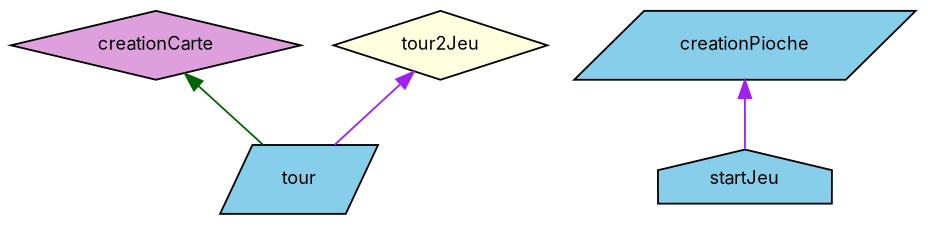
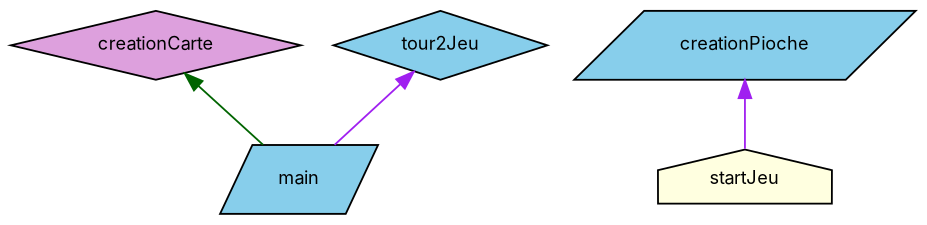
(440, 45) -> (440, 45)
(299, 179) -> (299, 179)
(745, 179) -> (745, 179)
